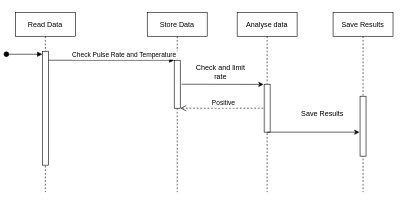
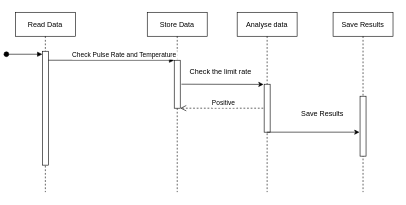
(221, 72) -> (221, 72)
